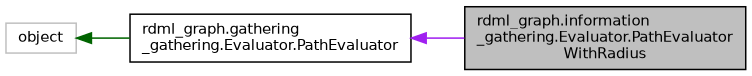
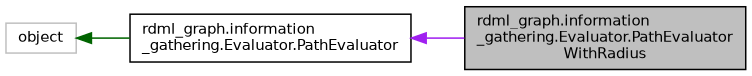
(270, 38) -> (270, 38)
